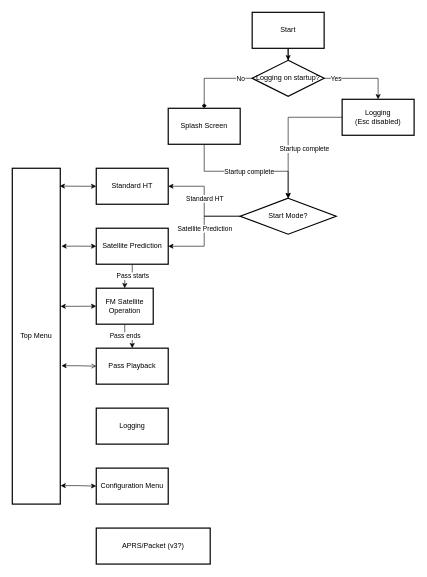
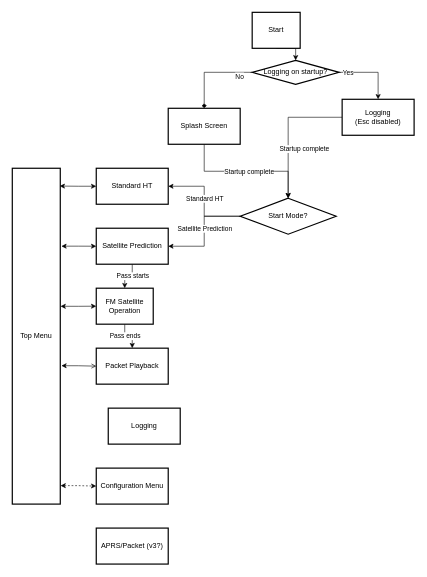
(288, 30) -> (276, 30)
(288, 78) -> (296, 72)
(132, 366) -> (132, 366)
(132, 426) -> (144, 426)
(77, 486) -> (77, 486)
(153, 546) -> (132, 546)
